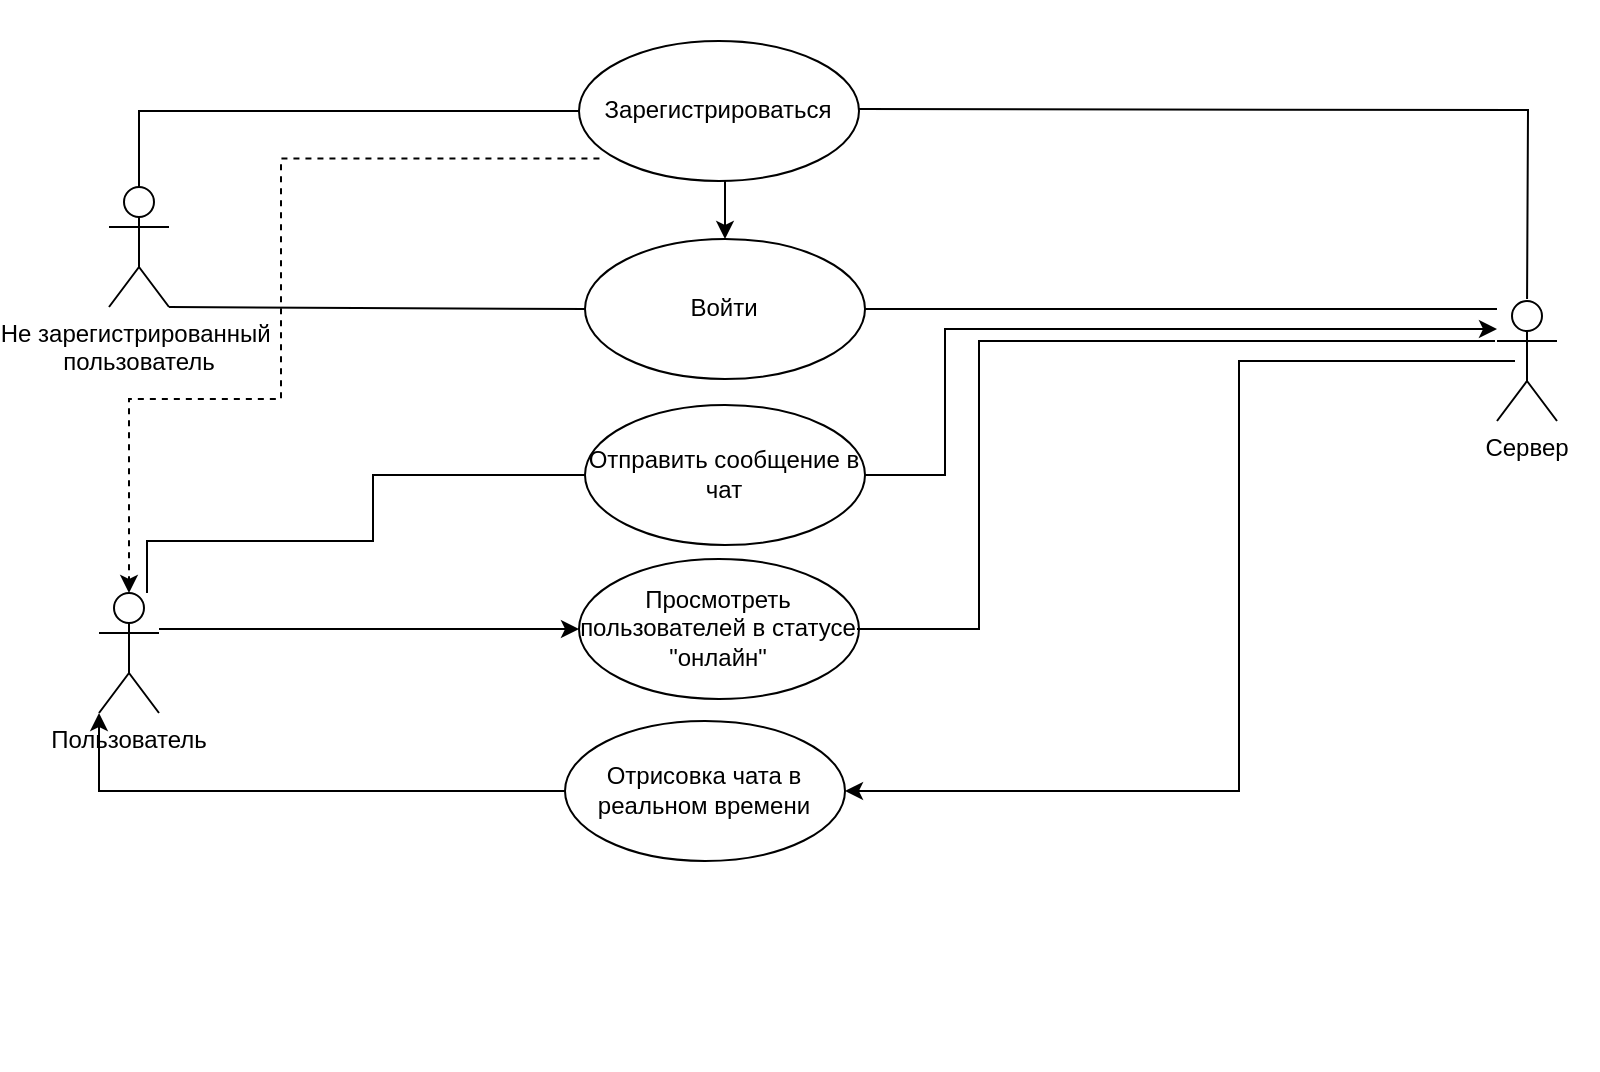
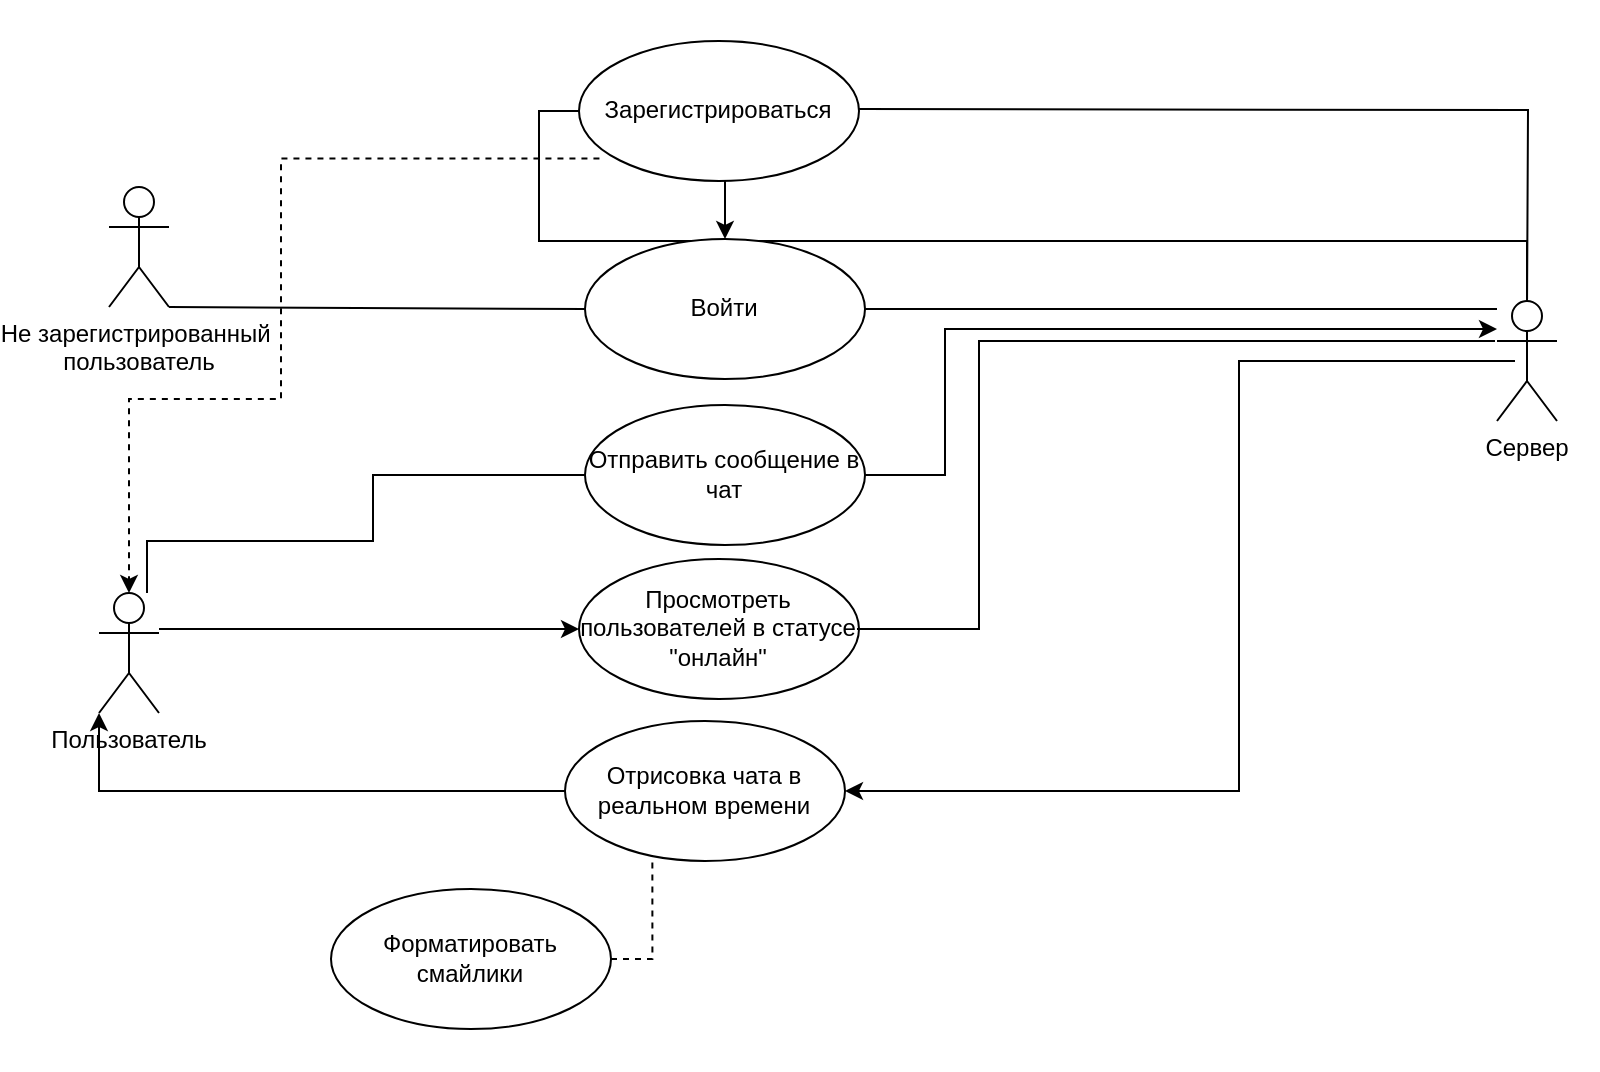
(302, 111) -> (1143, 241)
none -> (652, 932)
none -> (471, 959)
